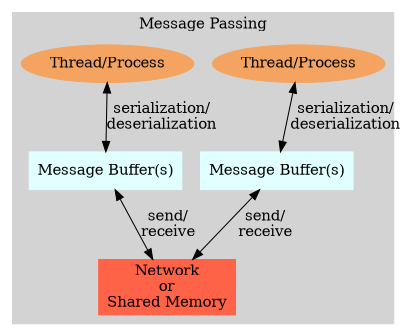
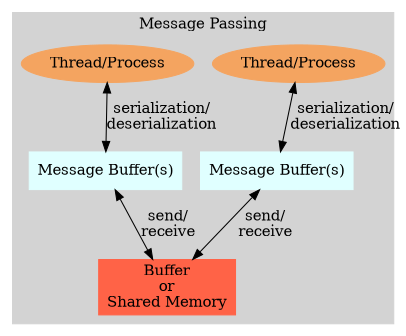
(167, 287) -> (167, 287)
